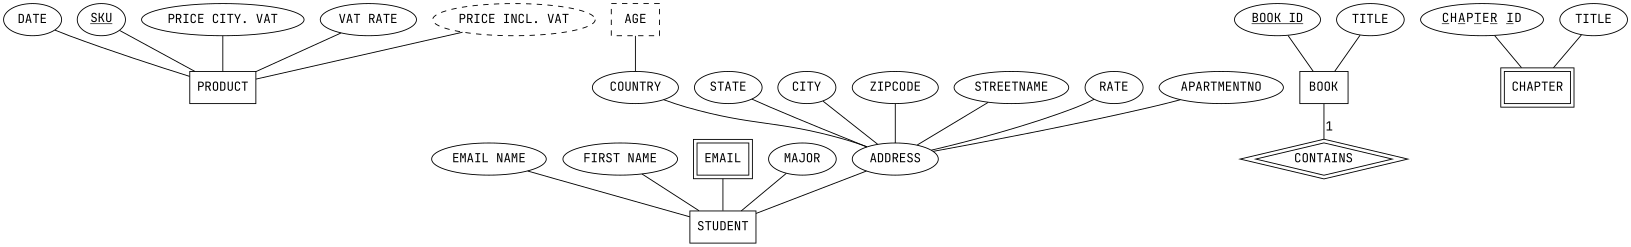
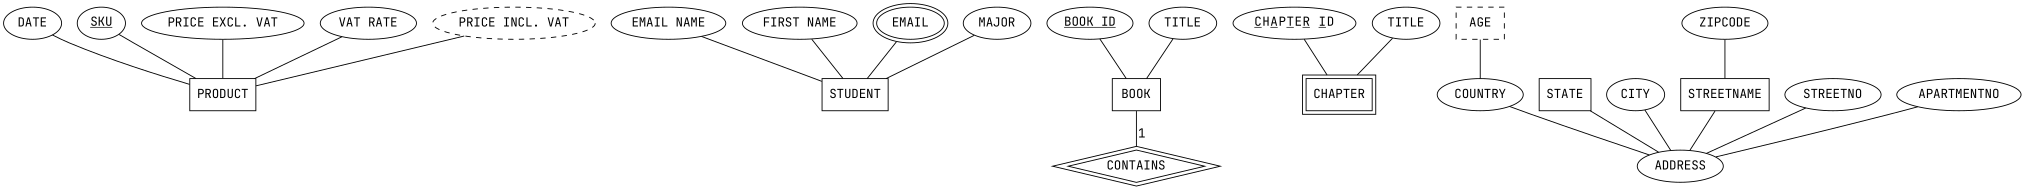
(223, 20) -> (223, 23)
(728, 88) -> (1565, 95)
(1011, 88) -> (1725, 95)
(1114, 88) -> (1833, 95)
(895, 123) -> (1725, 59)
(723, 159) -> (910, 23)
(811, 192) -> none
